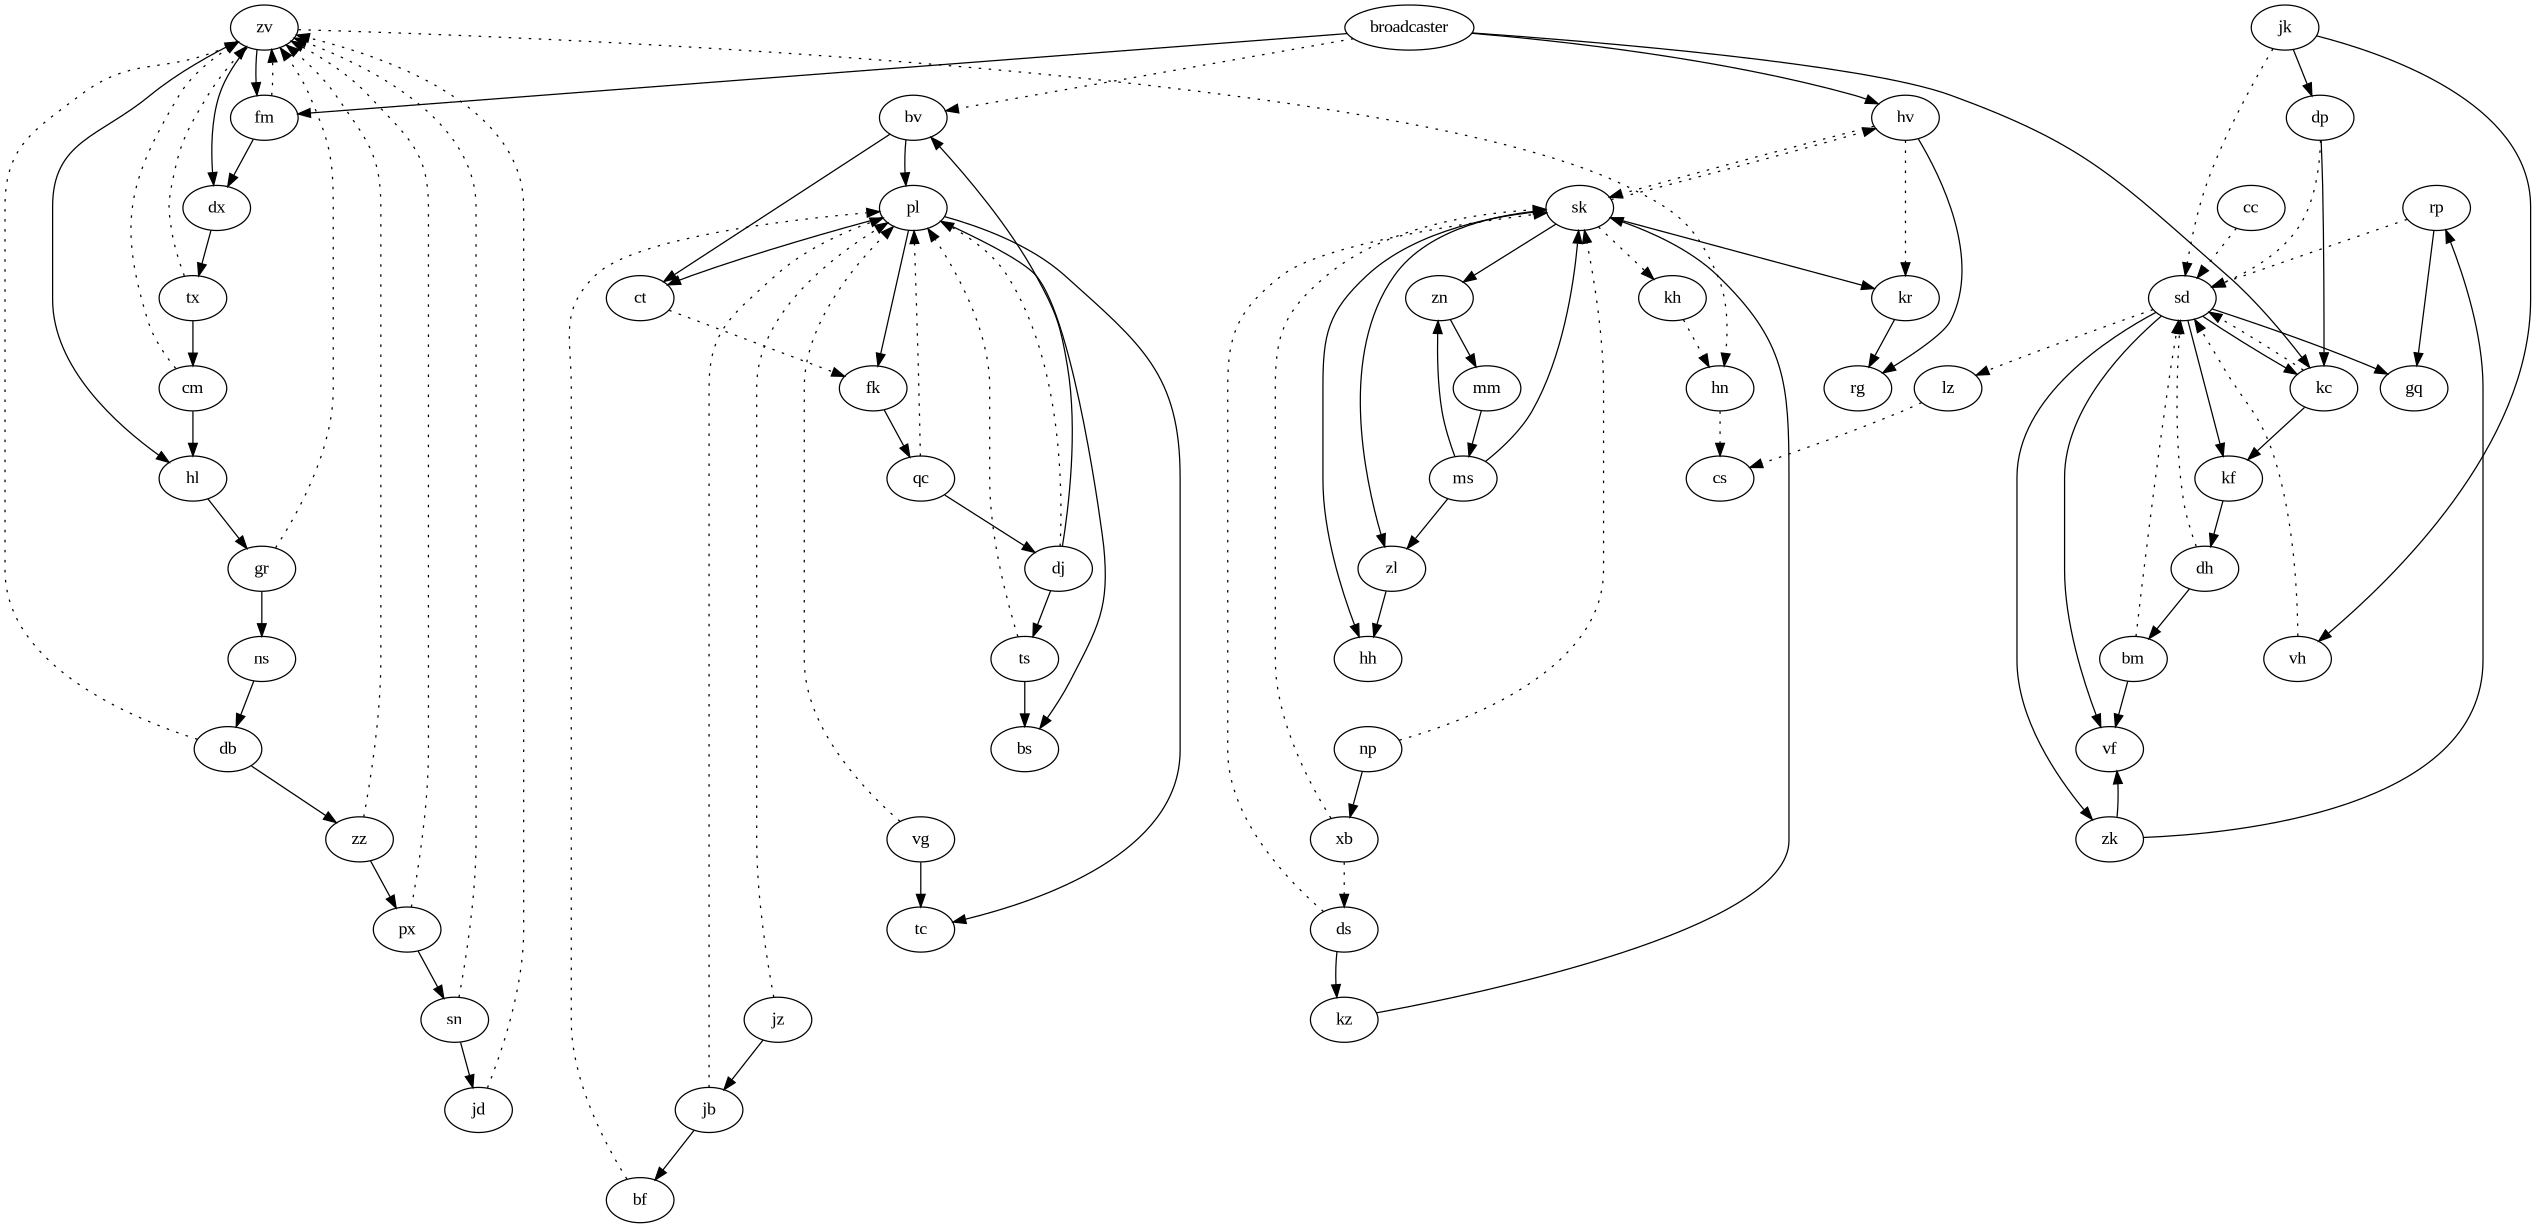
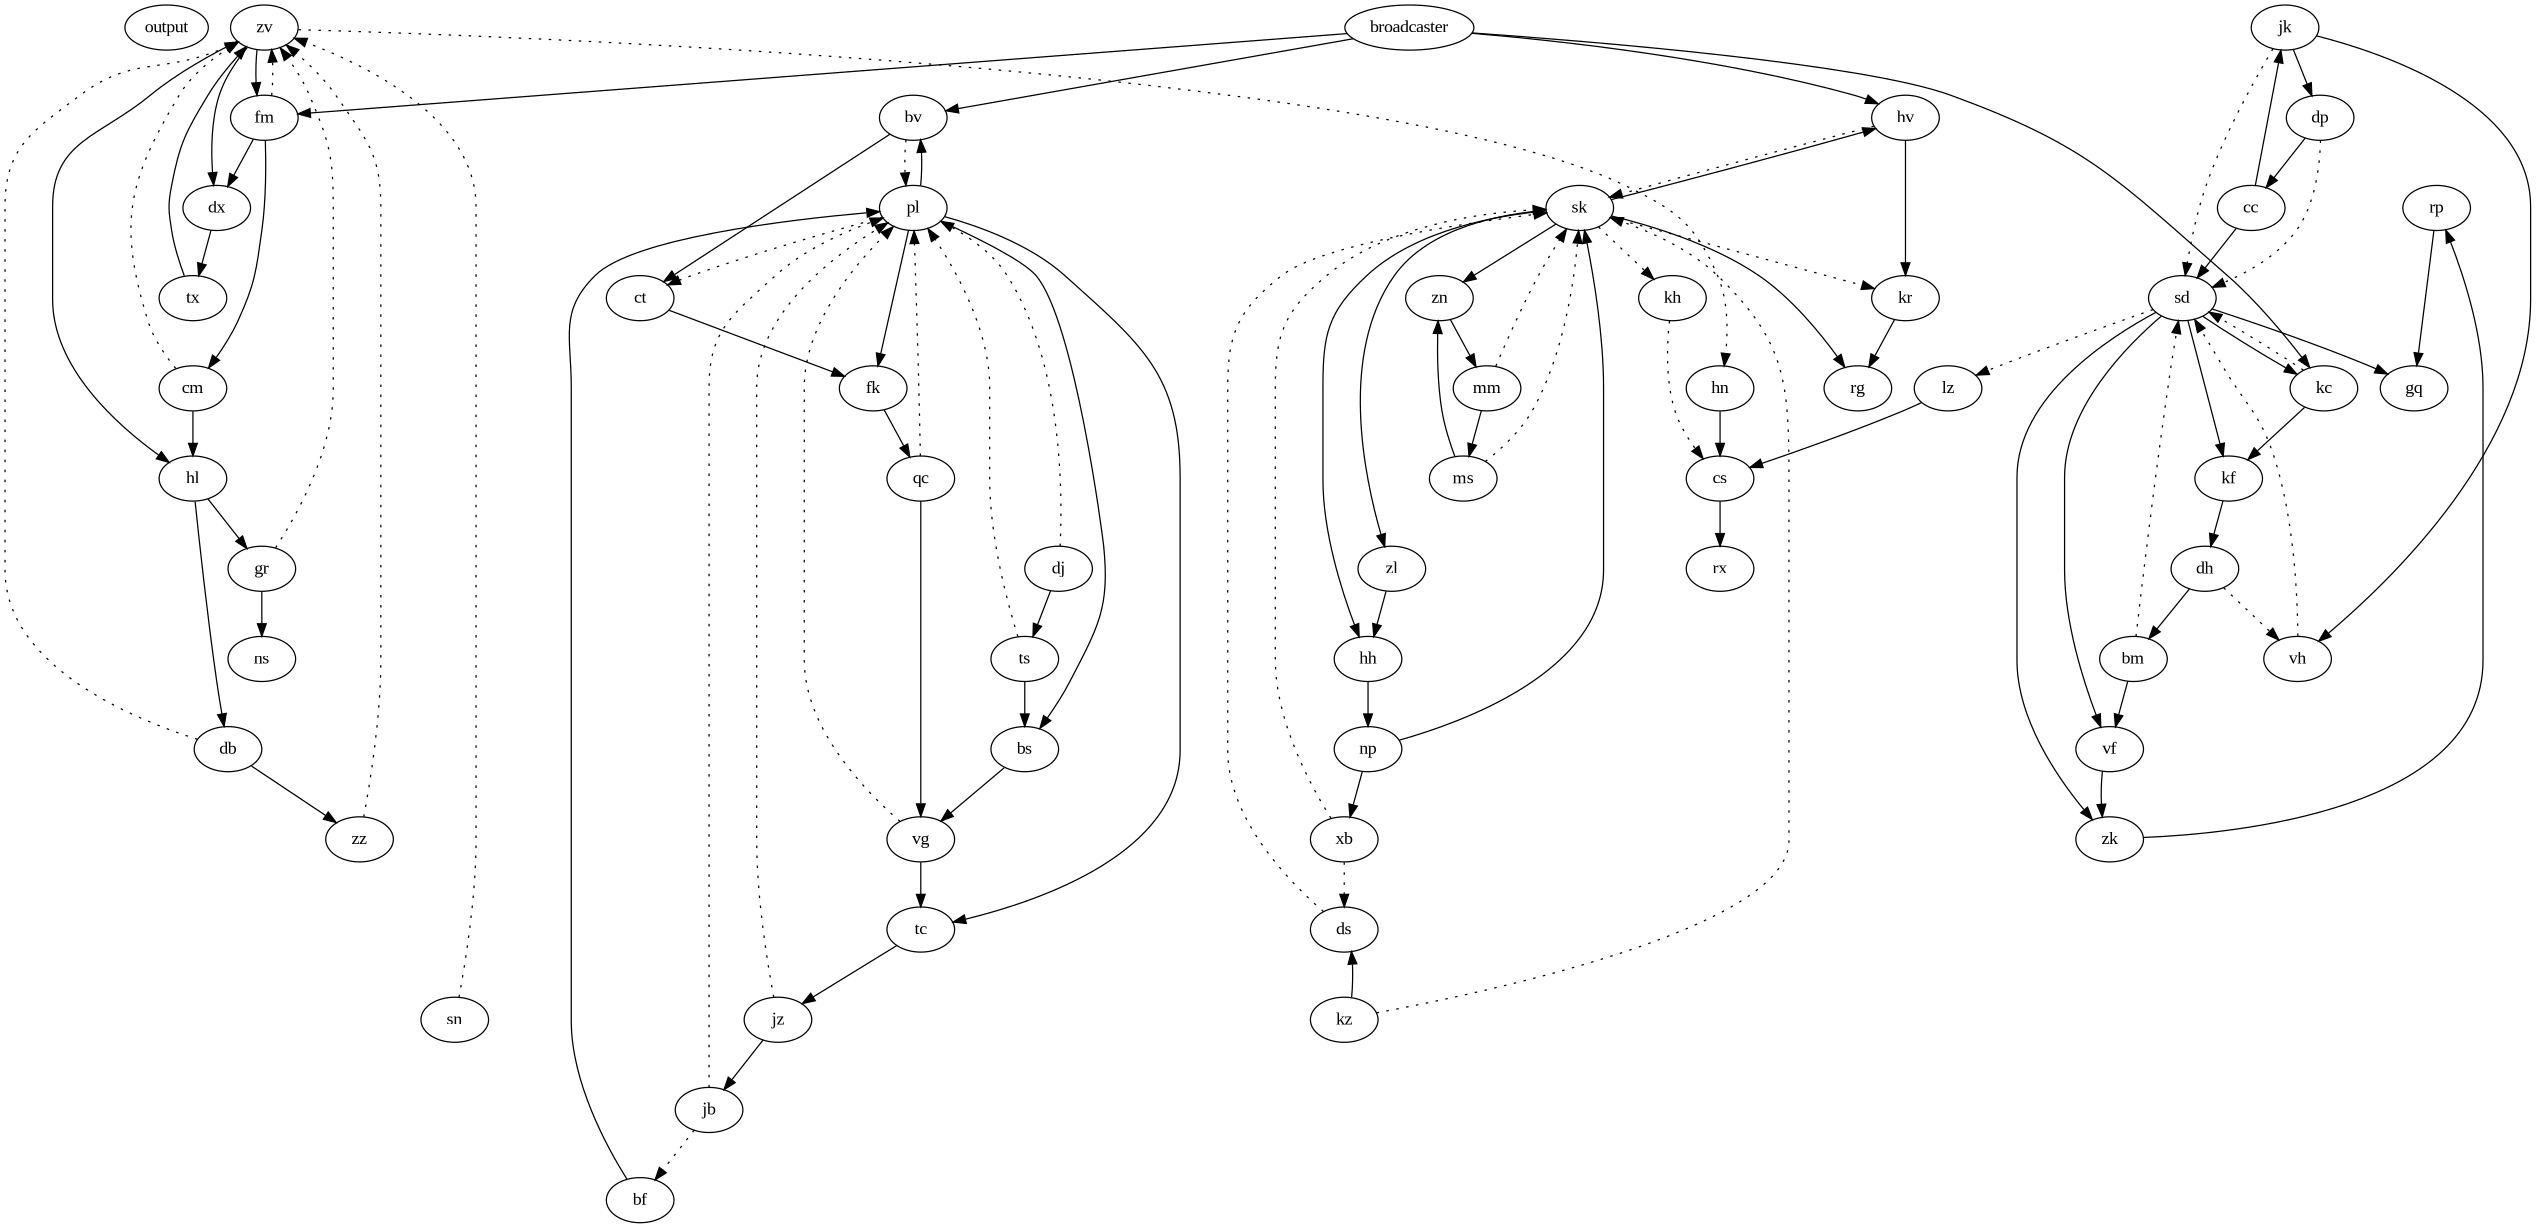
none -> (167, 28)
(1156, 74) -> (1156, 74)
none -> (2267, 124)
(905, 156) -> (905, 156)
(178, 159) -> (178, 159)
(1737, 167) -> (1737, 167)
(1905, 202) -> (1905, 202)
(2323, 236) -> (2290, 158)
(780, 247) -> (780, 247)
(2221, 248) -> (2221, 248)
(1737, 251) -> (1737, 251)
(2315, 251) -> none
(1961, 263) -> (1739, 263)
none -> (1525, 302)
(193, 337) -> (259, 254)
(1693, 338) -> (1670, 388)
(751, 341) -> (751, 341)
(1553, 363) -> (1553, 363)
(1071, 404) -> (922, 169)
(1720, 427) -> (1720, 427)
(1842, 435) -> (1842, 435)
(2178, 441) -> (2247, 610)
(1432, 519) -> none
(984, 520) -> (921, 652)
(1604, 548) -> (1604, 548)
none -> (1720, 569)
(571, 589) -> (571, 589)
(247, 698) -> (207, 608)
none -> (1368, 698)
(1789, 724) -> (1789, 724)
none -> (977, 790)
(2118, 800) -> (2101, 788)
(407, 930) -> none
(1336, 968) -> (1353, 981)
none -> (855, 971)
(479, 1110) -> none
(679, 1150) -> (679, 1150)
